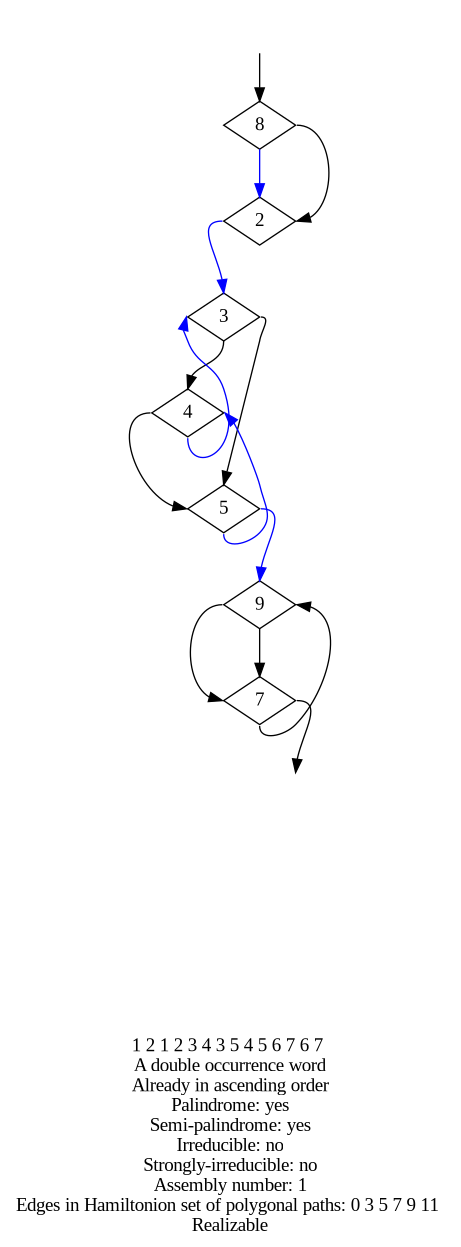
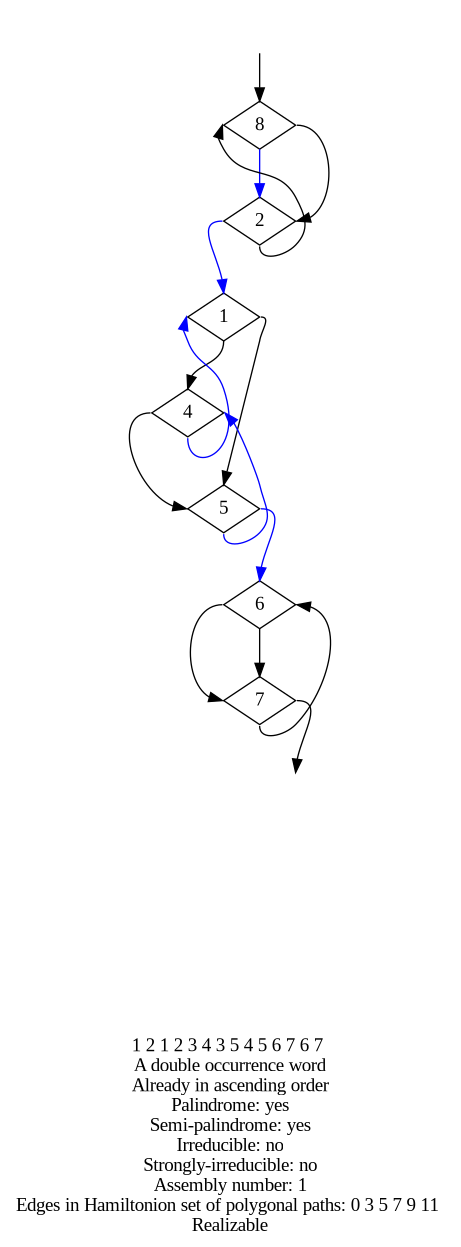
none -> (294, 195)
(224, 317) -> (224, 317)
(260, 605) -> (260, 605)
